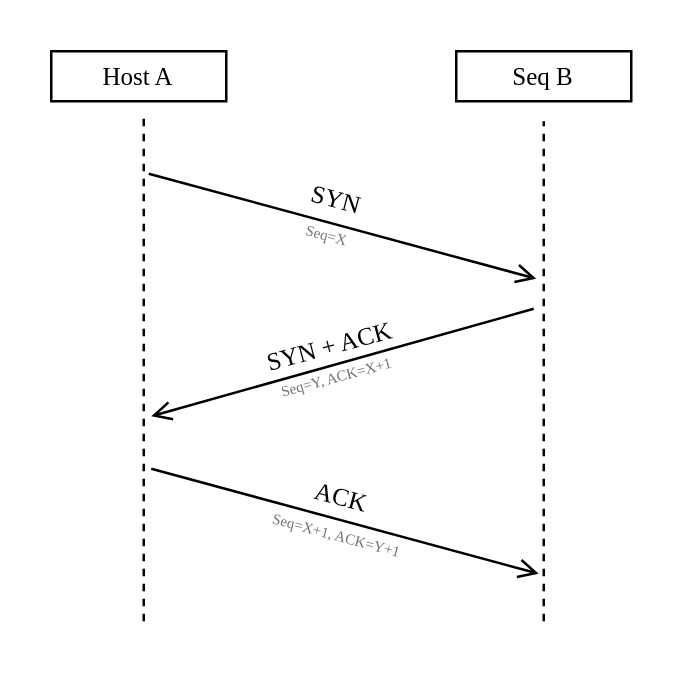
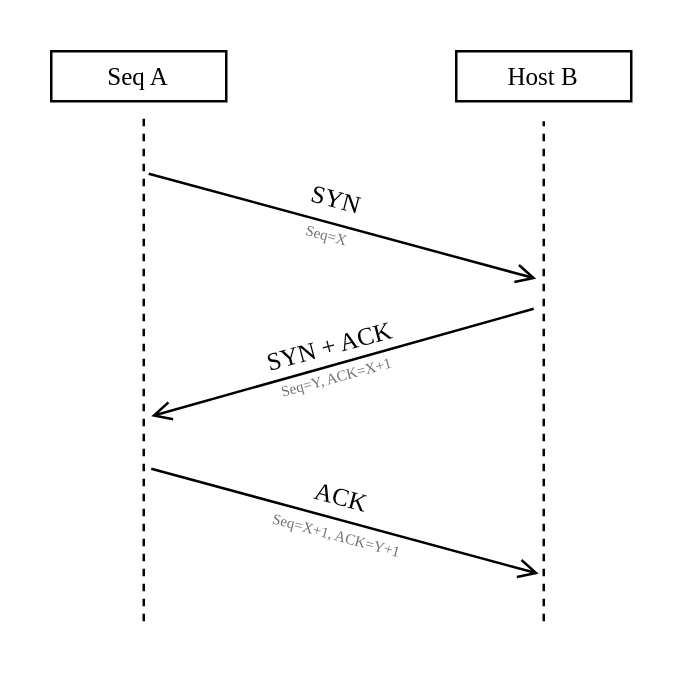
(139, 76) -> (139, 76)
(544, 76) -> (544, 76)
